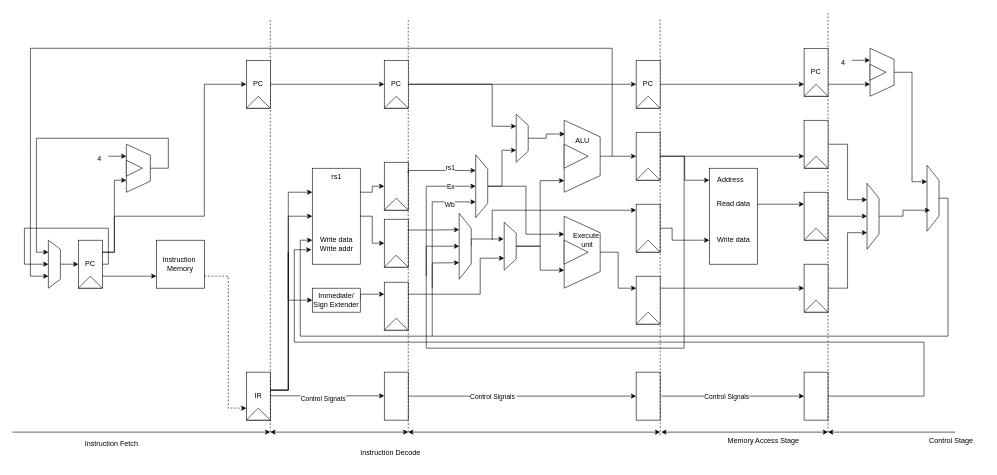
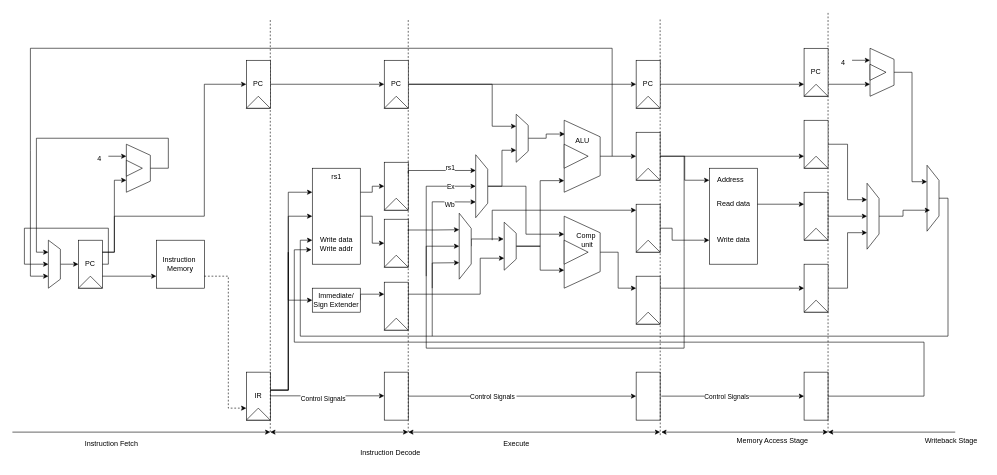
(587, 240) -> (587, 240)
(764, 441) -> (773, 441)
(952, 441) -> (952, 441)
none -> (516, 444)
